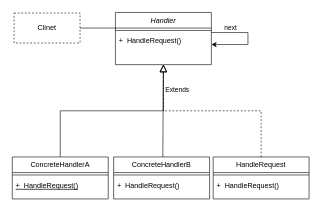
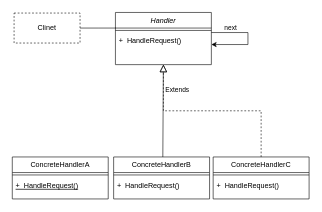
(87, 111) -> none
(261, 165) -> (261, 165)
